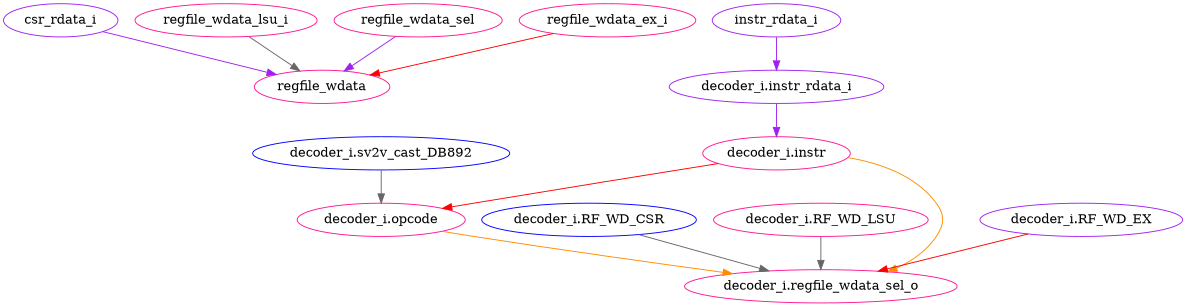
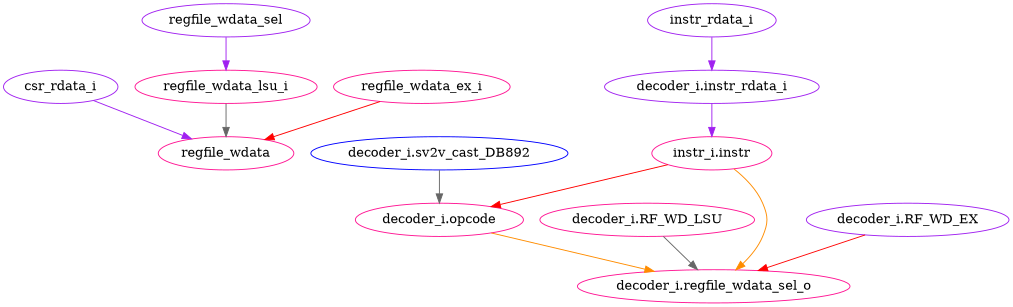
(418, 20) -> (226, 20)
(374, 51) -> (226, 49)
(777, 153) -> (712, 153)
(589, 220) -> none
